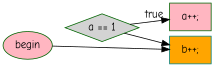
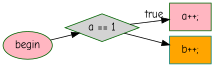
(107, 48) -> (61, 37)
